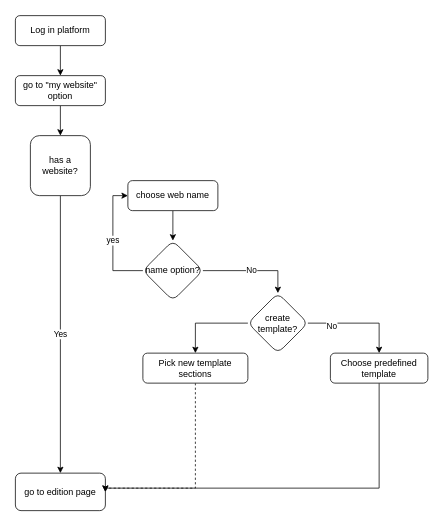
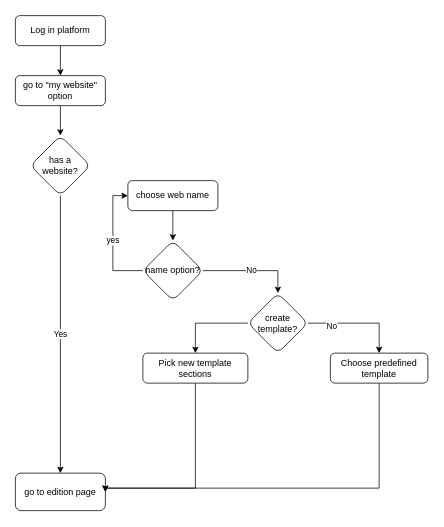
(60, 165) -> (60, 165)
(195, 434) -> (195, 434)
